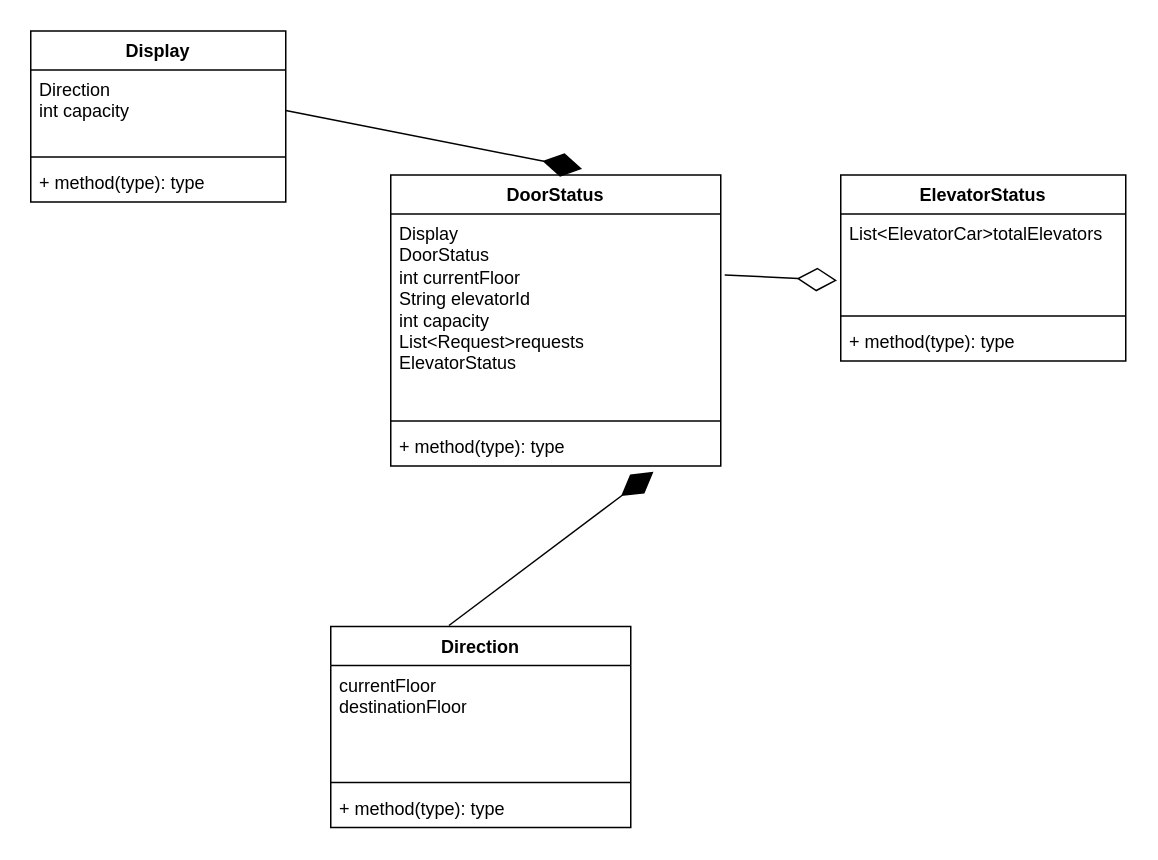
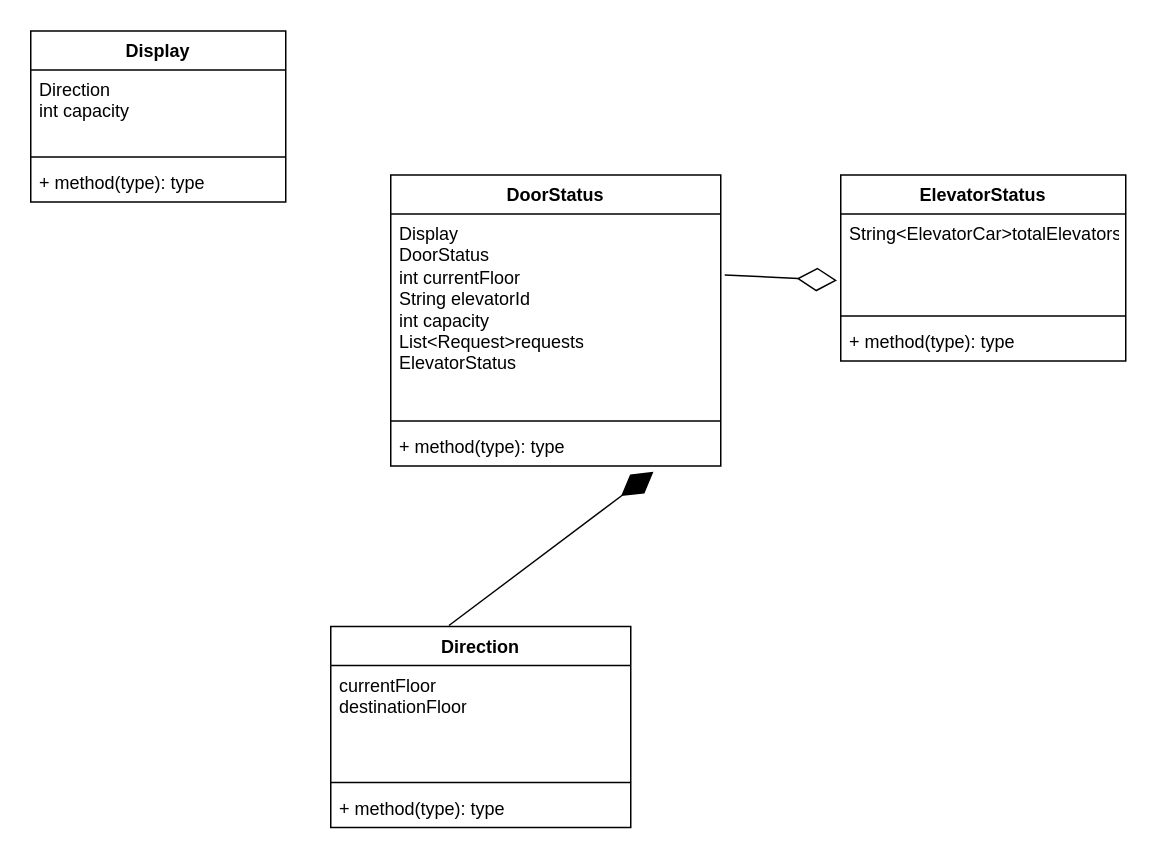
(415, 136) -> none
(985, 246) -> (985, 246)
